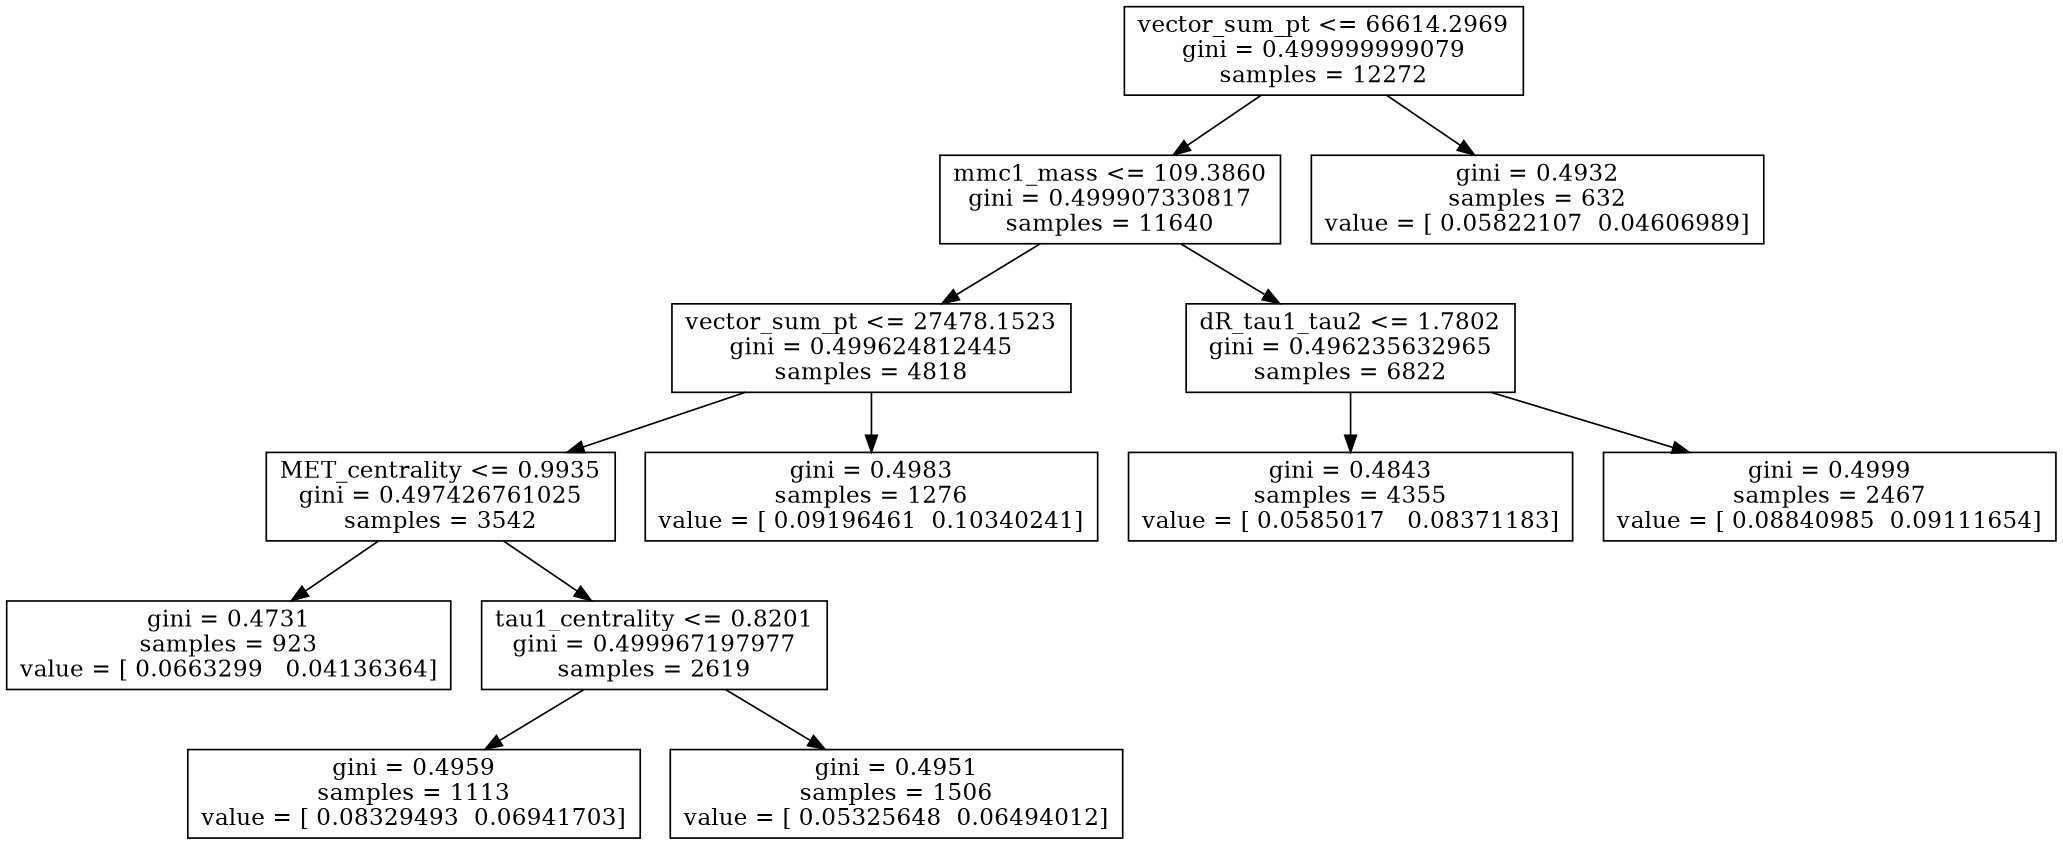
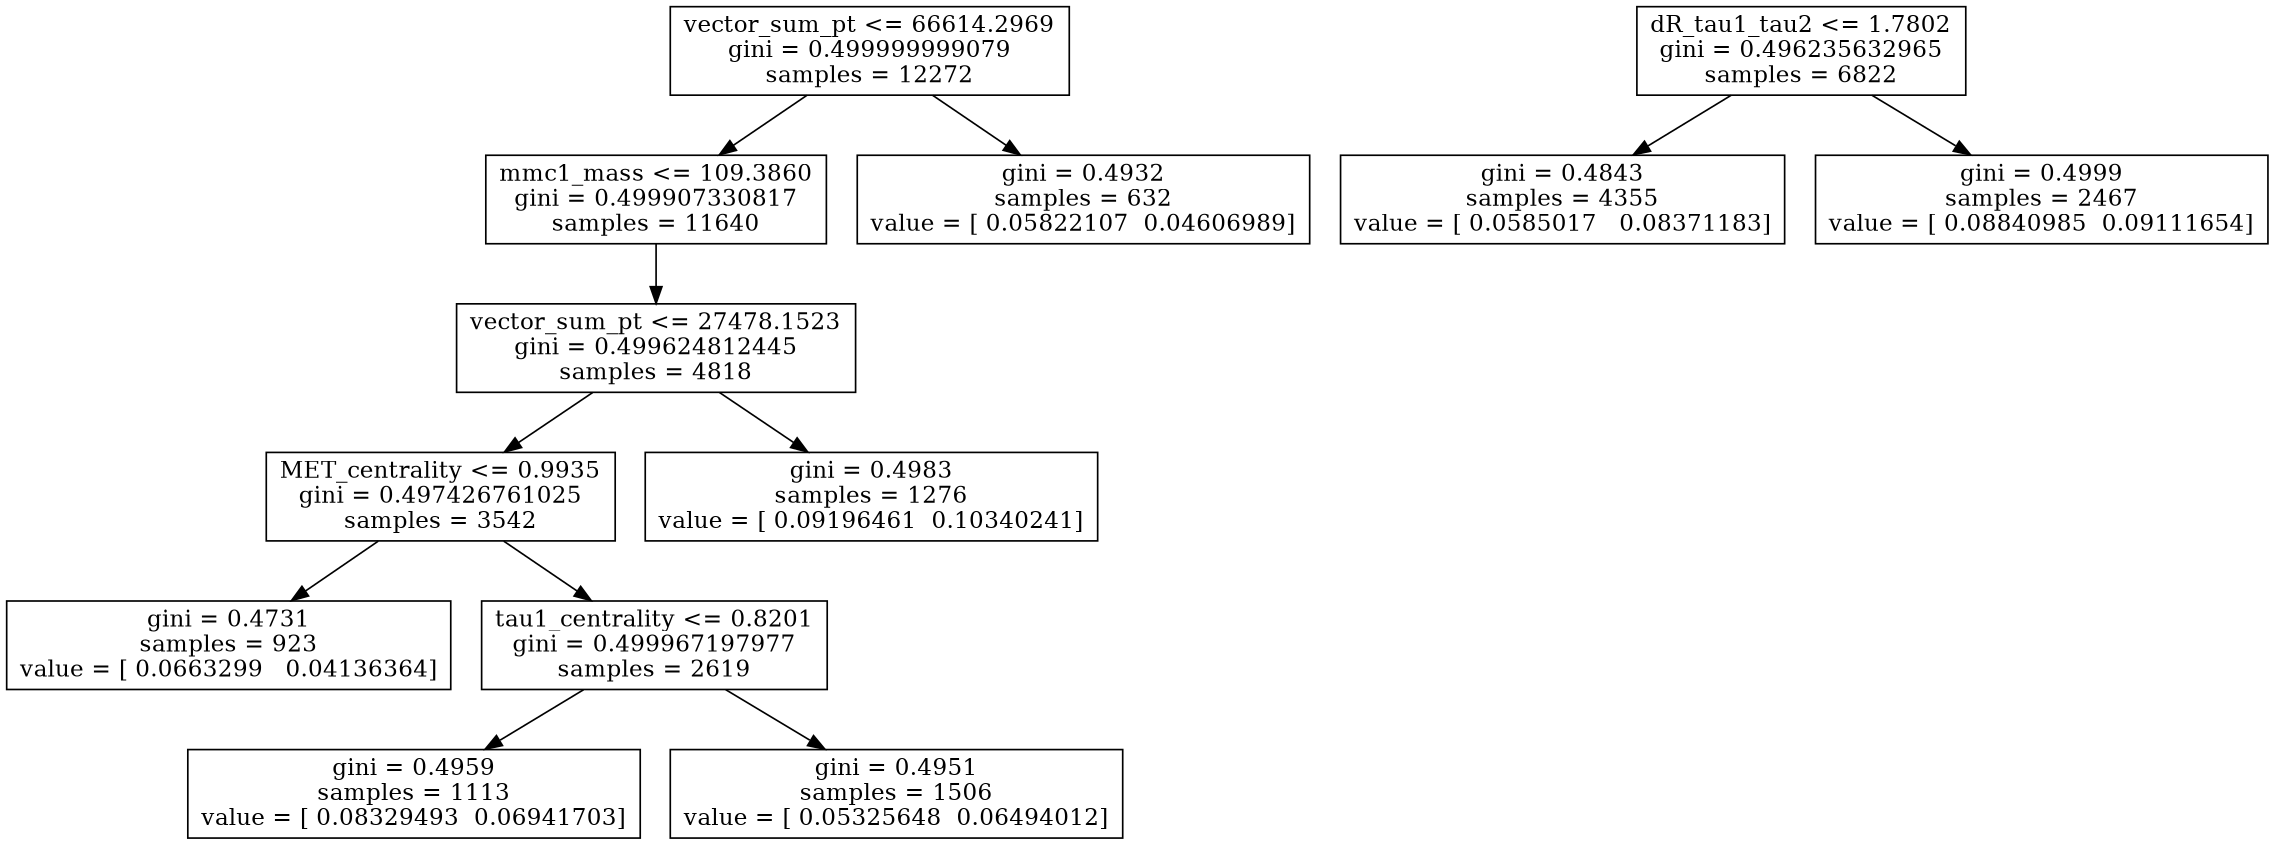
(1223, 269) -> none
